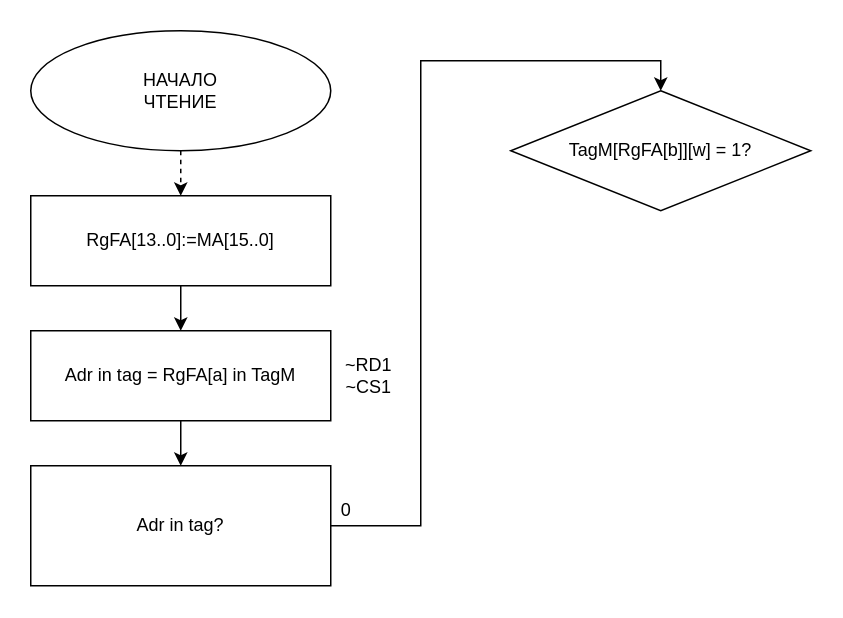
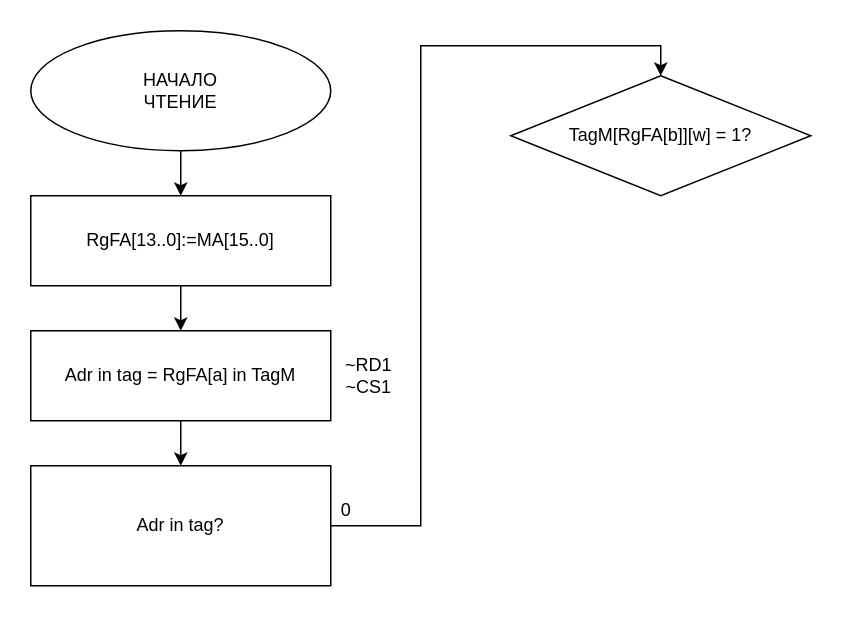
(661, 151) -> (661, 136)
(181, 169) -> (181, 169)
